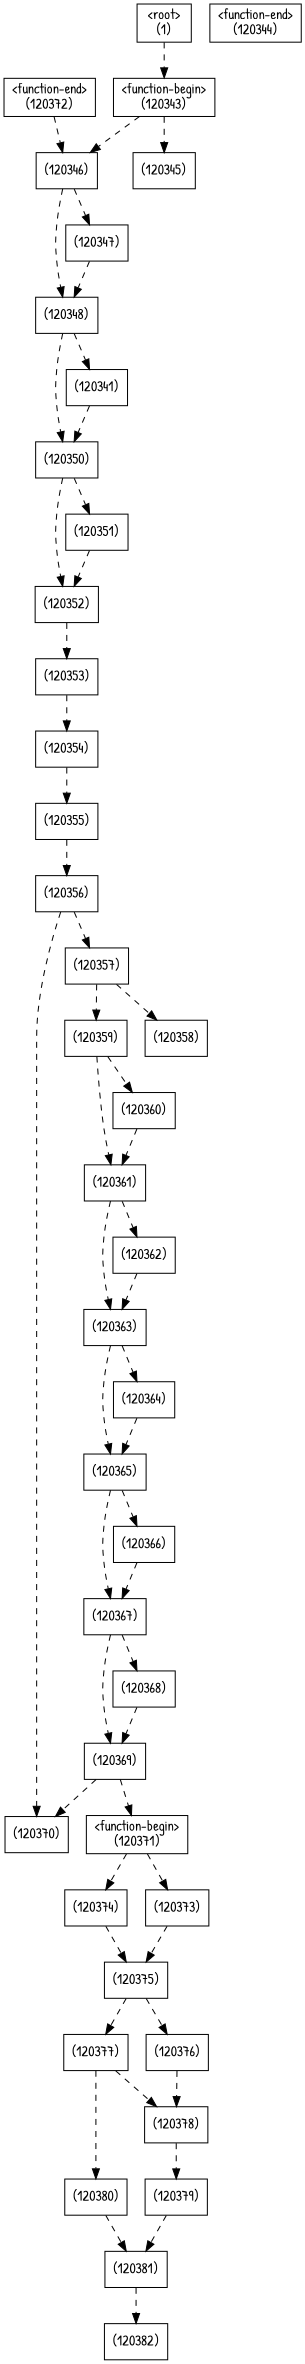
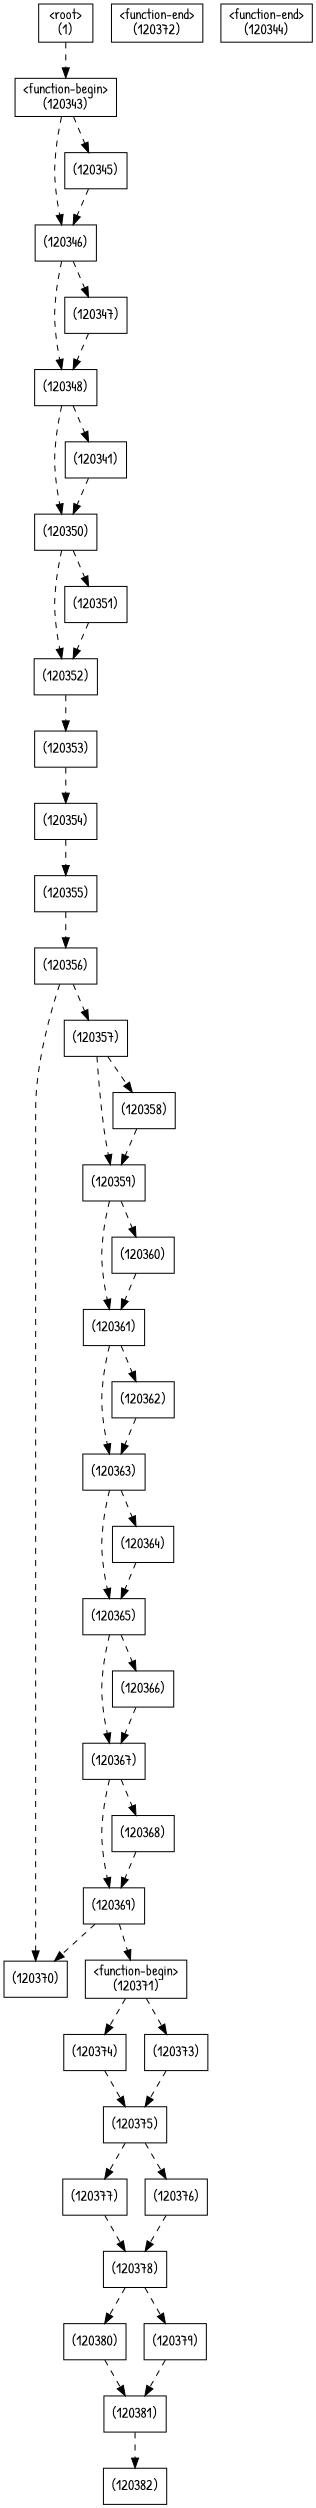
(57, 130) -> (83, 202)
none -> (131, 1142)
(96, 2120) -> (117, 2301)
